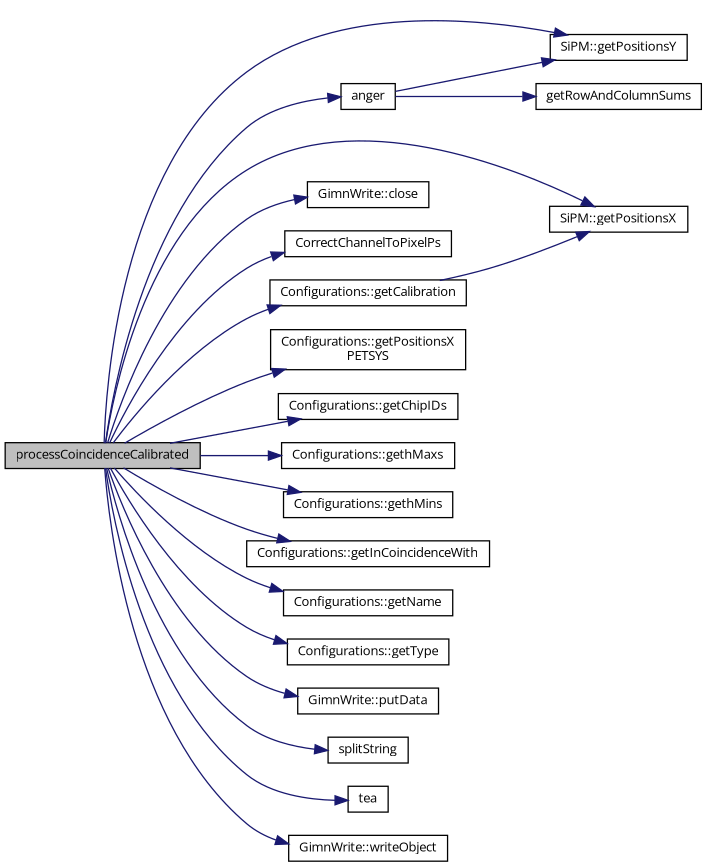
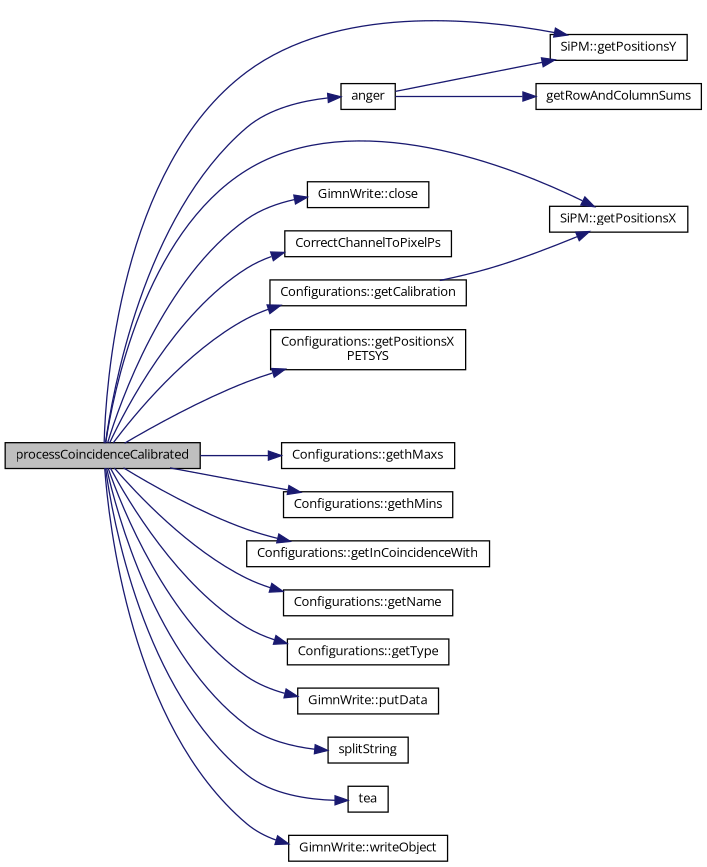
(368, 407) -> none
